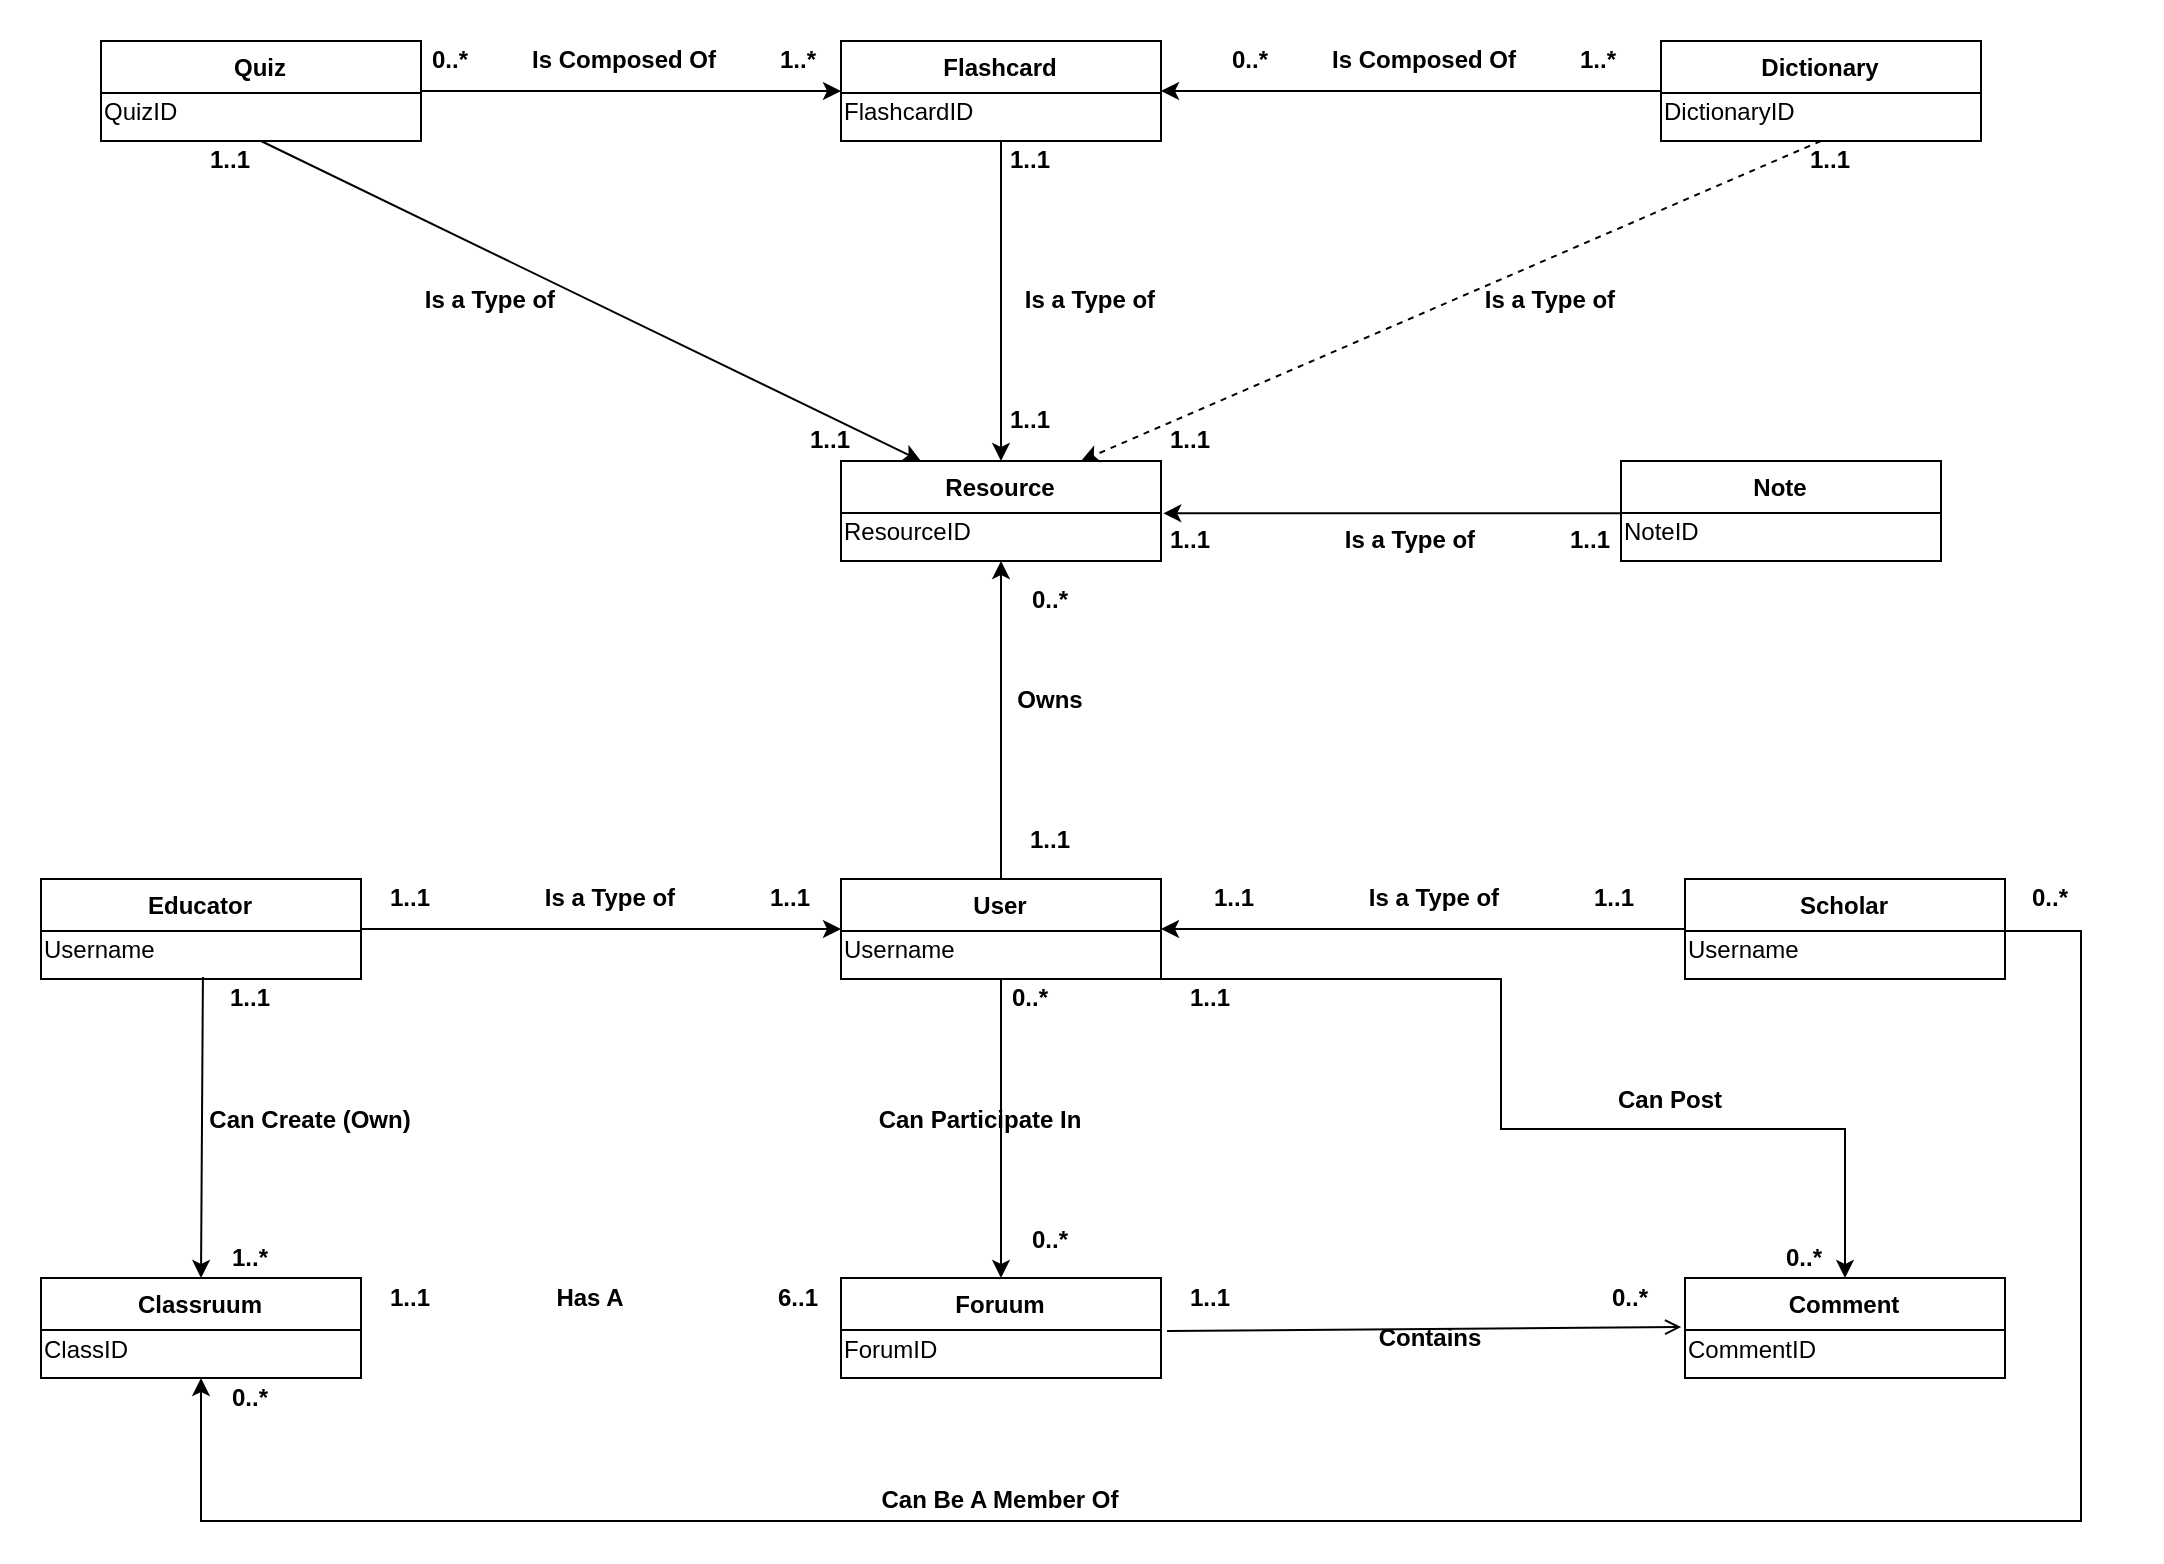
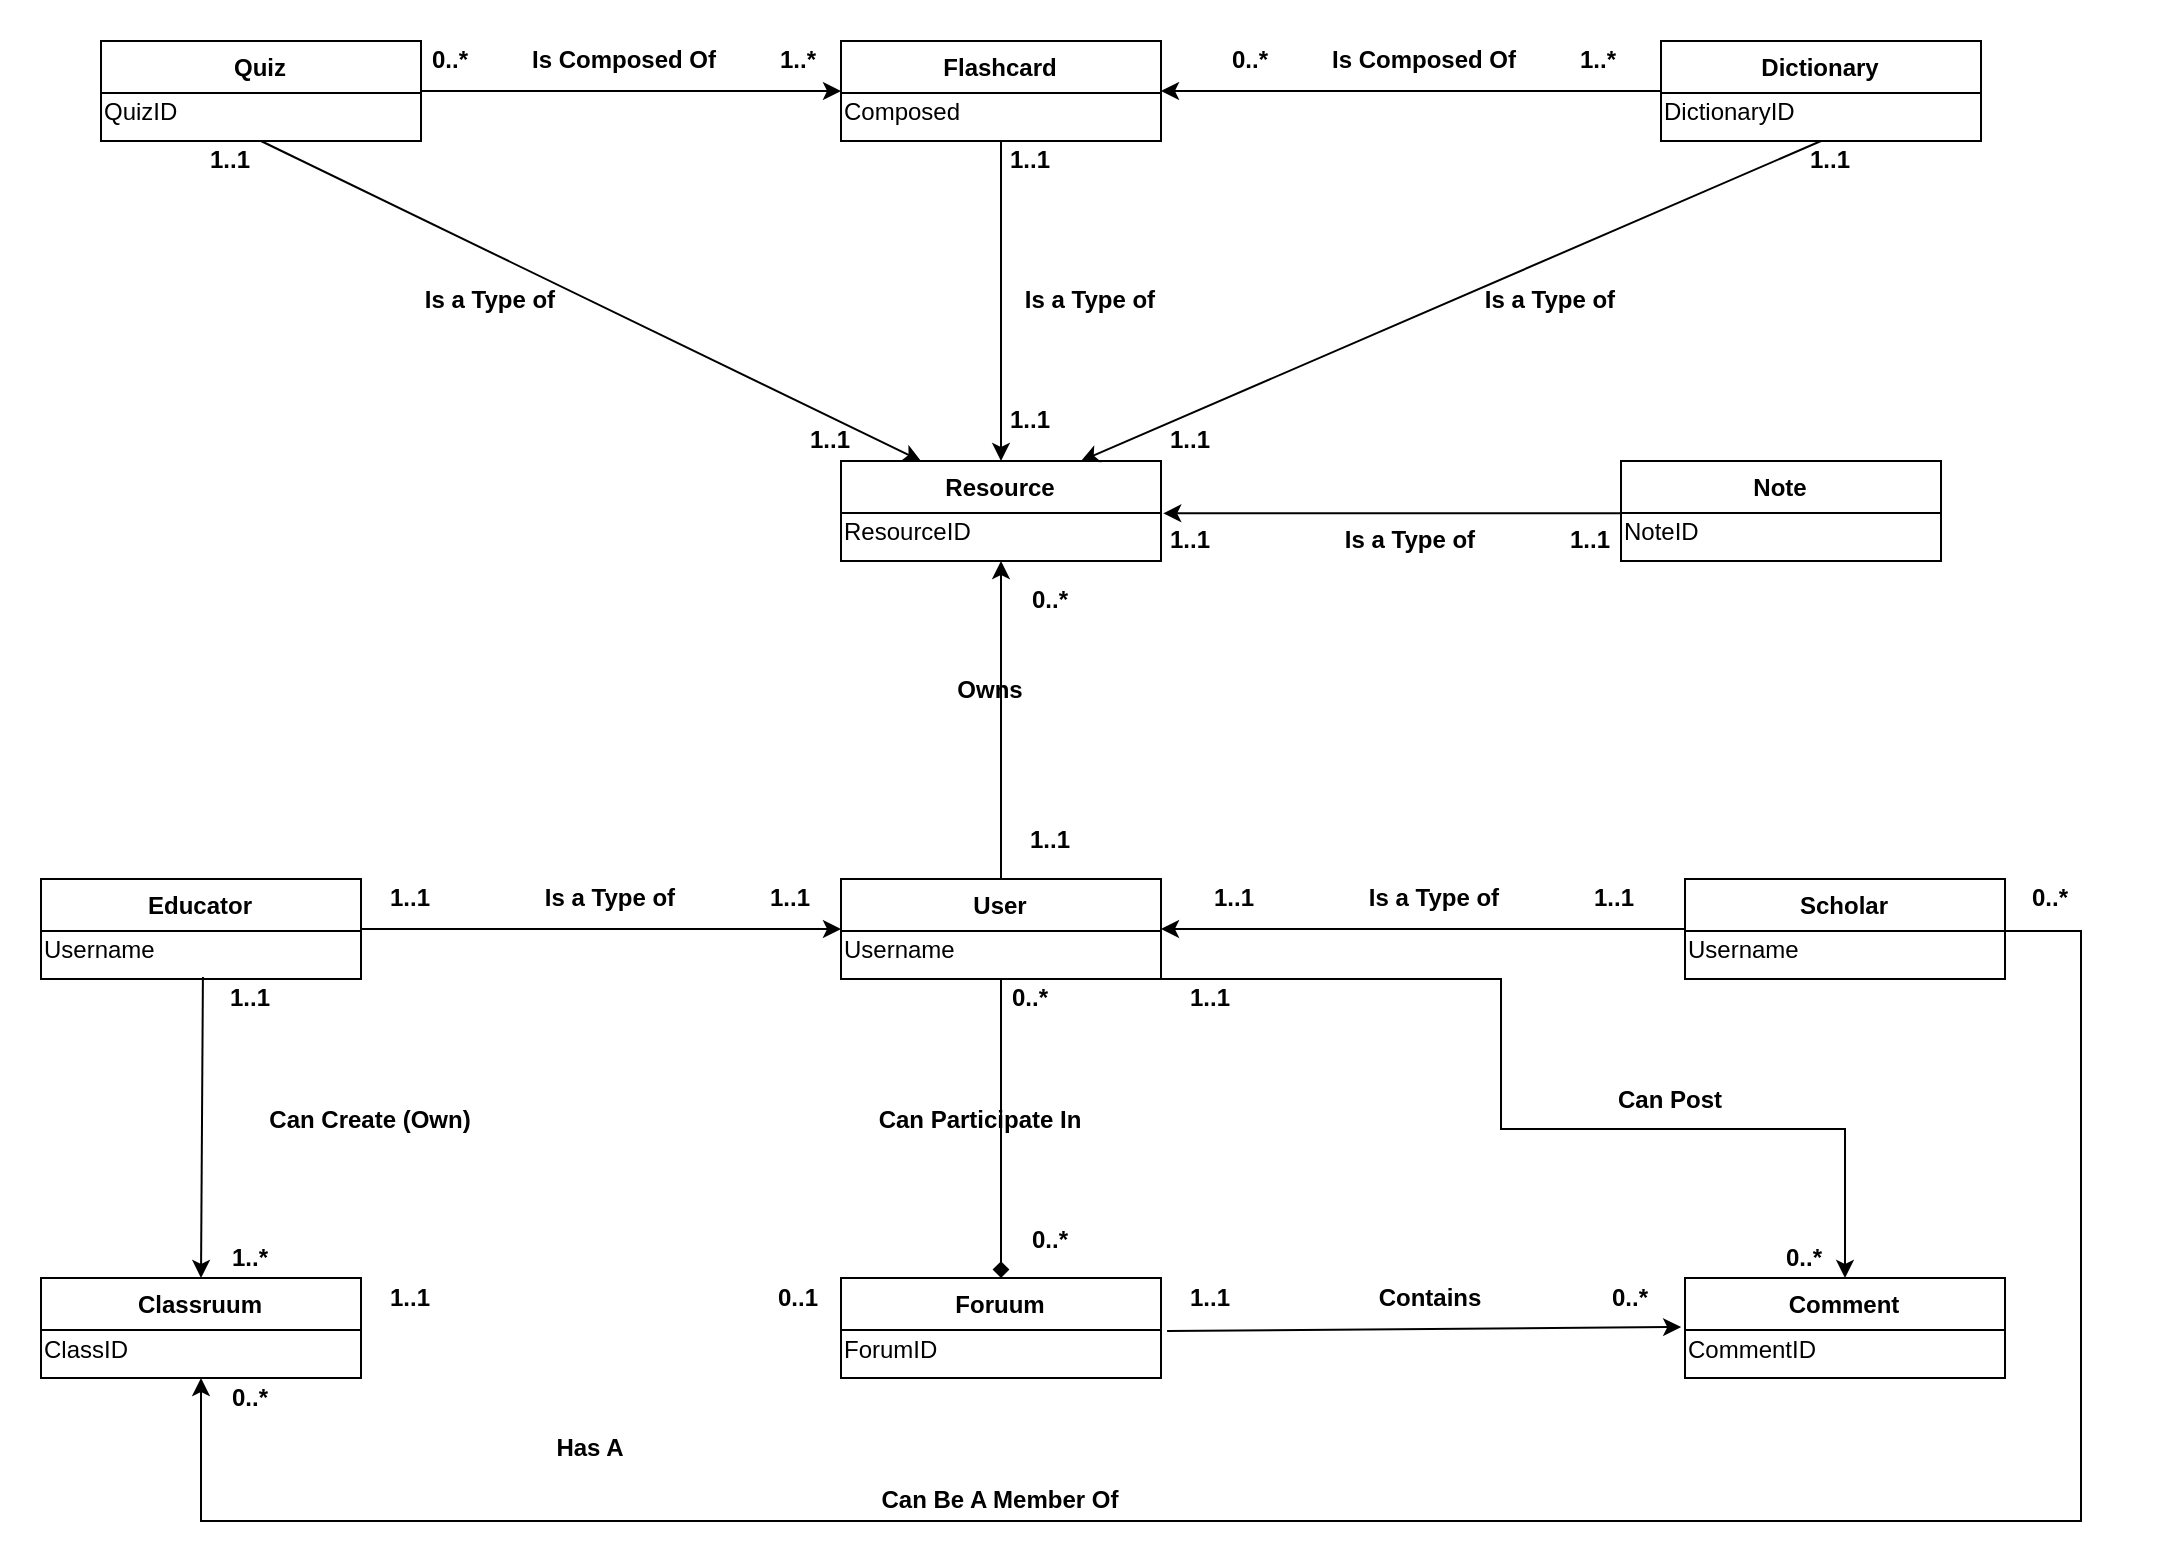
(916, 113) -> (899, 113)
(1453, 300) -> (1453, 300)
(1051, 701) -> (991, 691)
(311, 1121) -> (371, 1121)
(1001, 1263) -> (1001, 1262)
(591, 1298) -> (591, 1448)
(799, 1299) -> (799, 1299)
(1669, 1327) -> (1666, 1327)
(1431, 1338) -> (1431, 1298)
